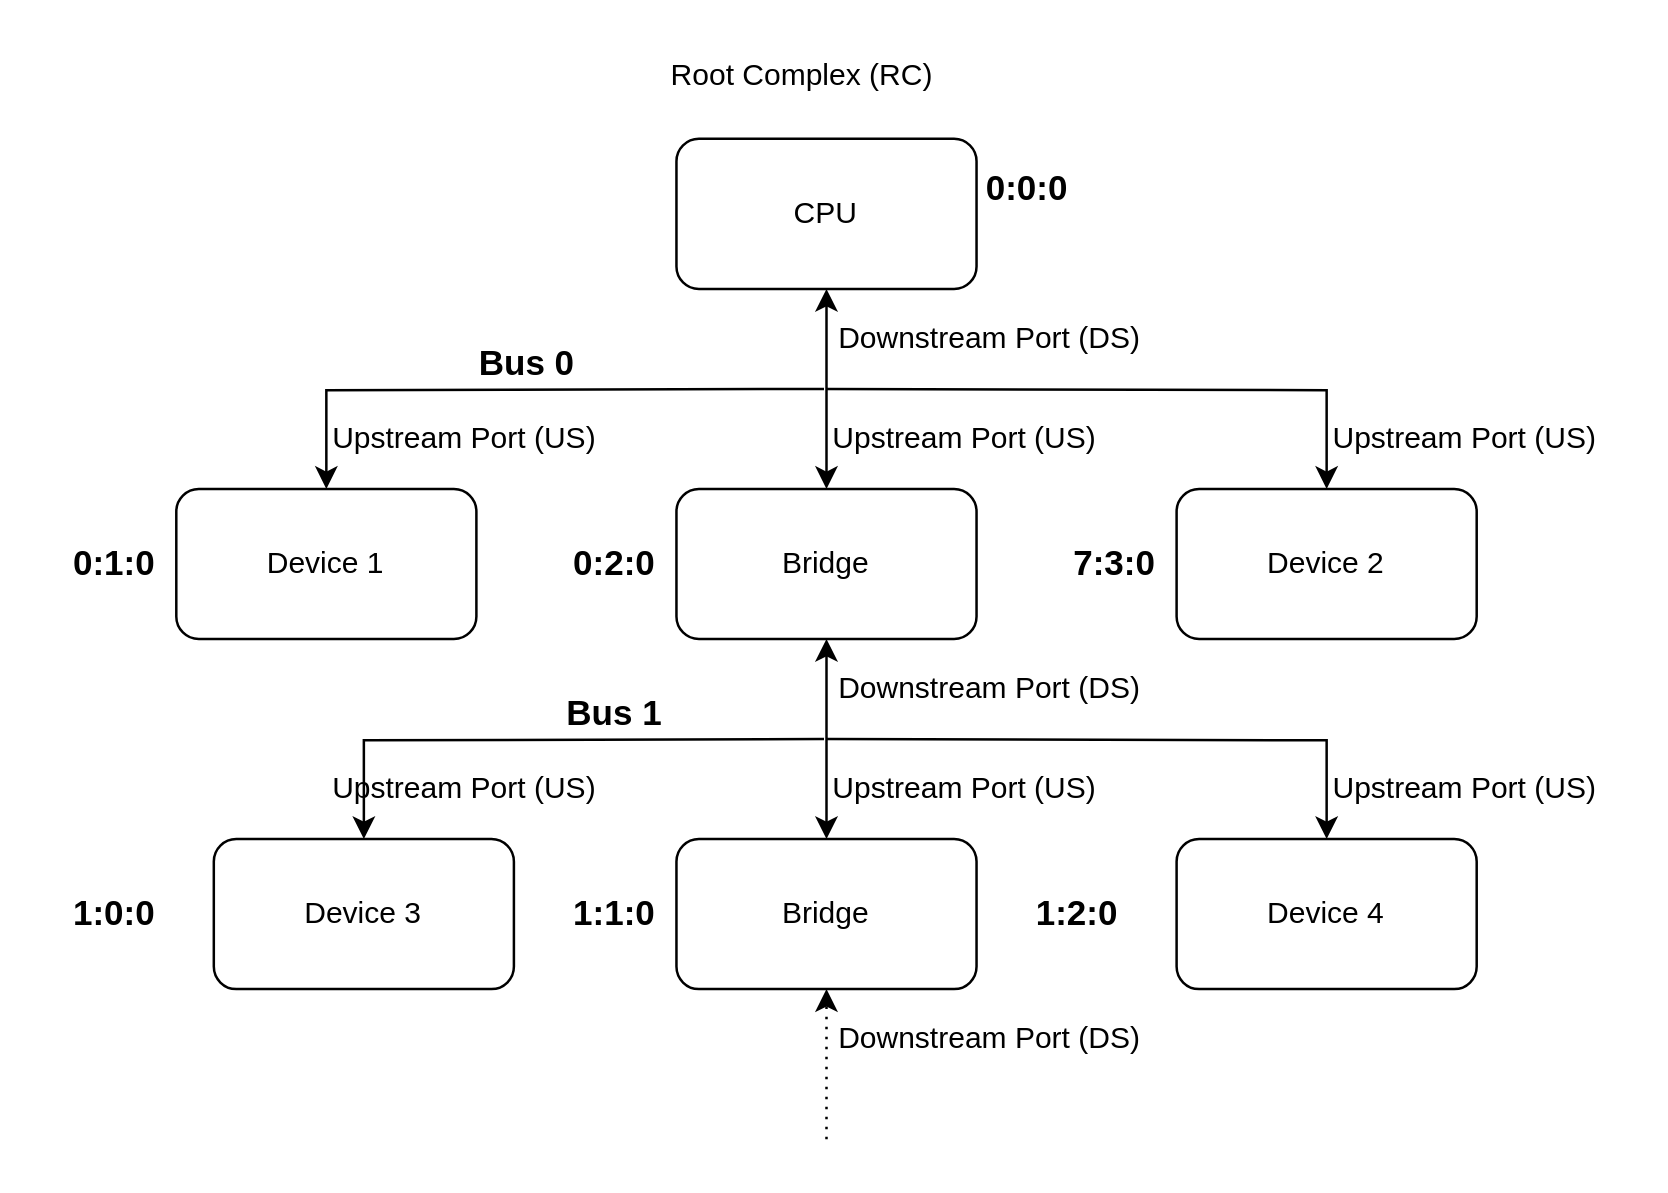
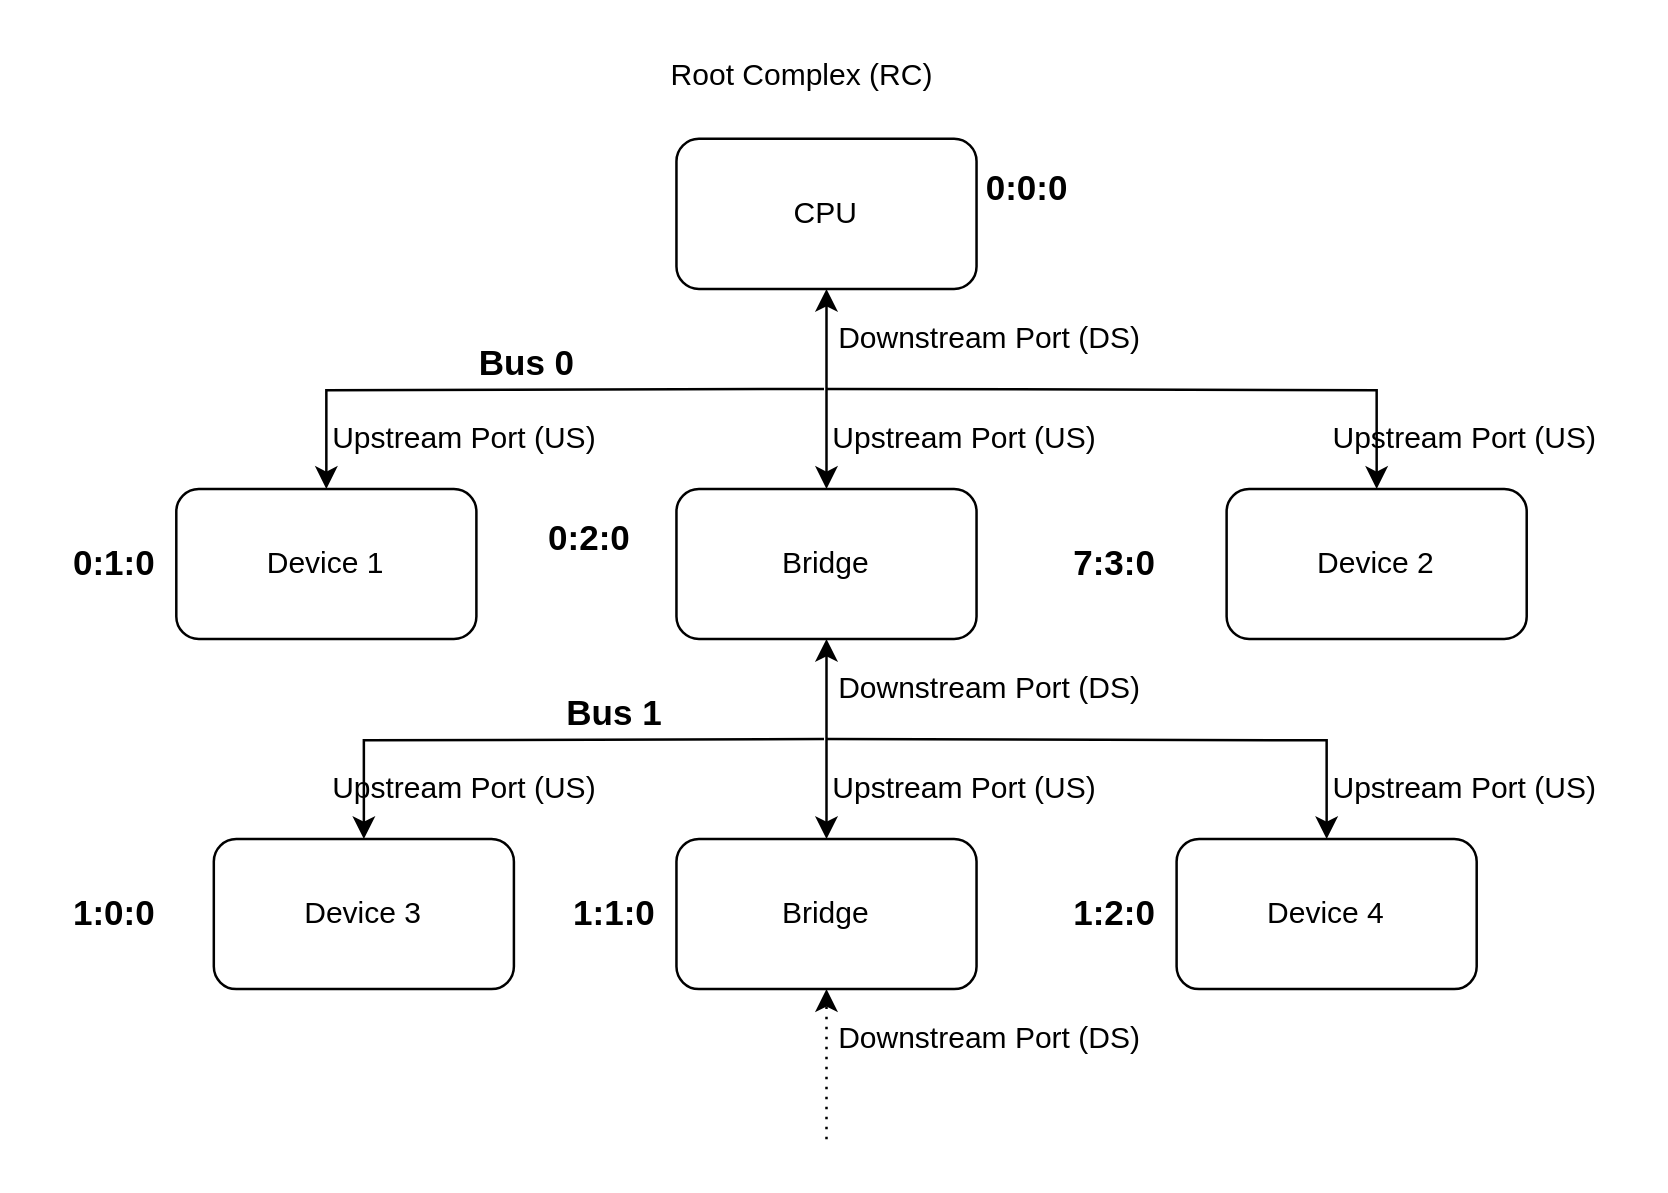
(614, 564) -> (589, 539)
(1326, 564) -> (1376, 564)
(1076, 914) -> (1114, 914)
